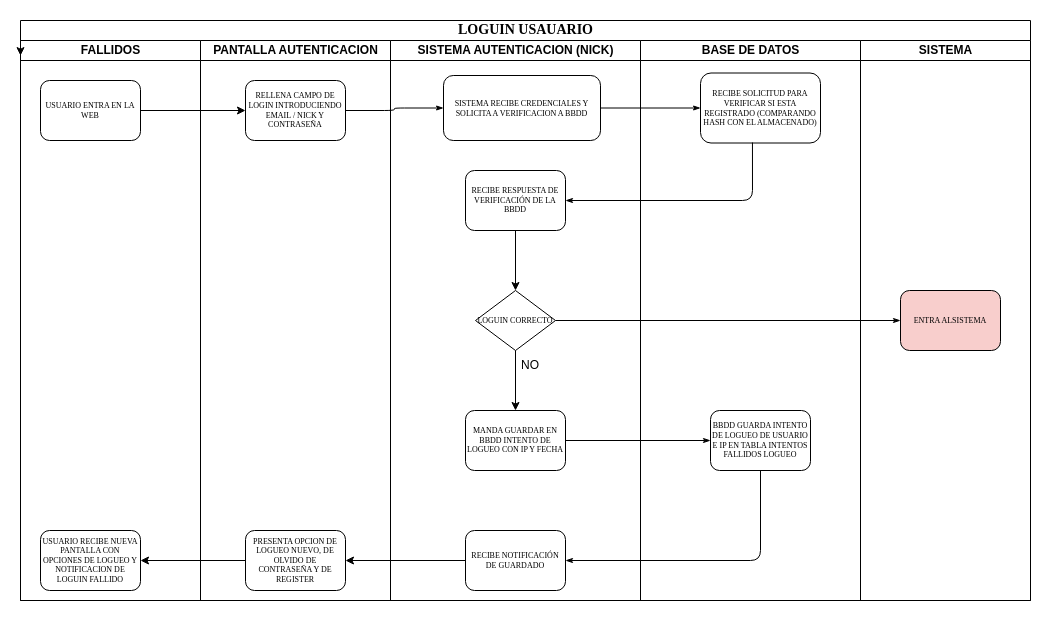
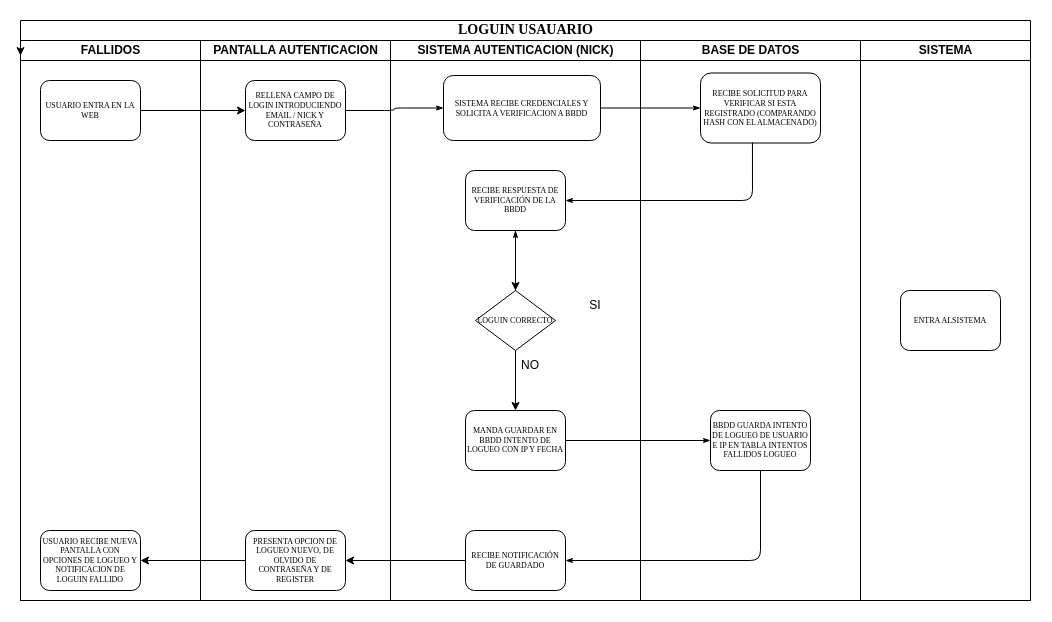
none -> (596, 306)
(725, 321) -> (516, 289)
(951, 321) -> (951, 321)
